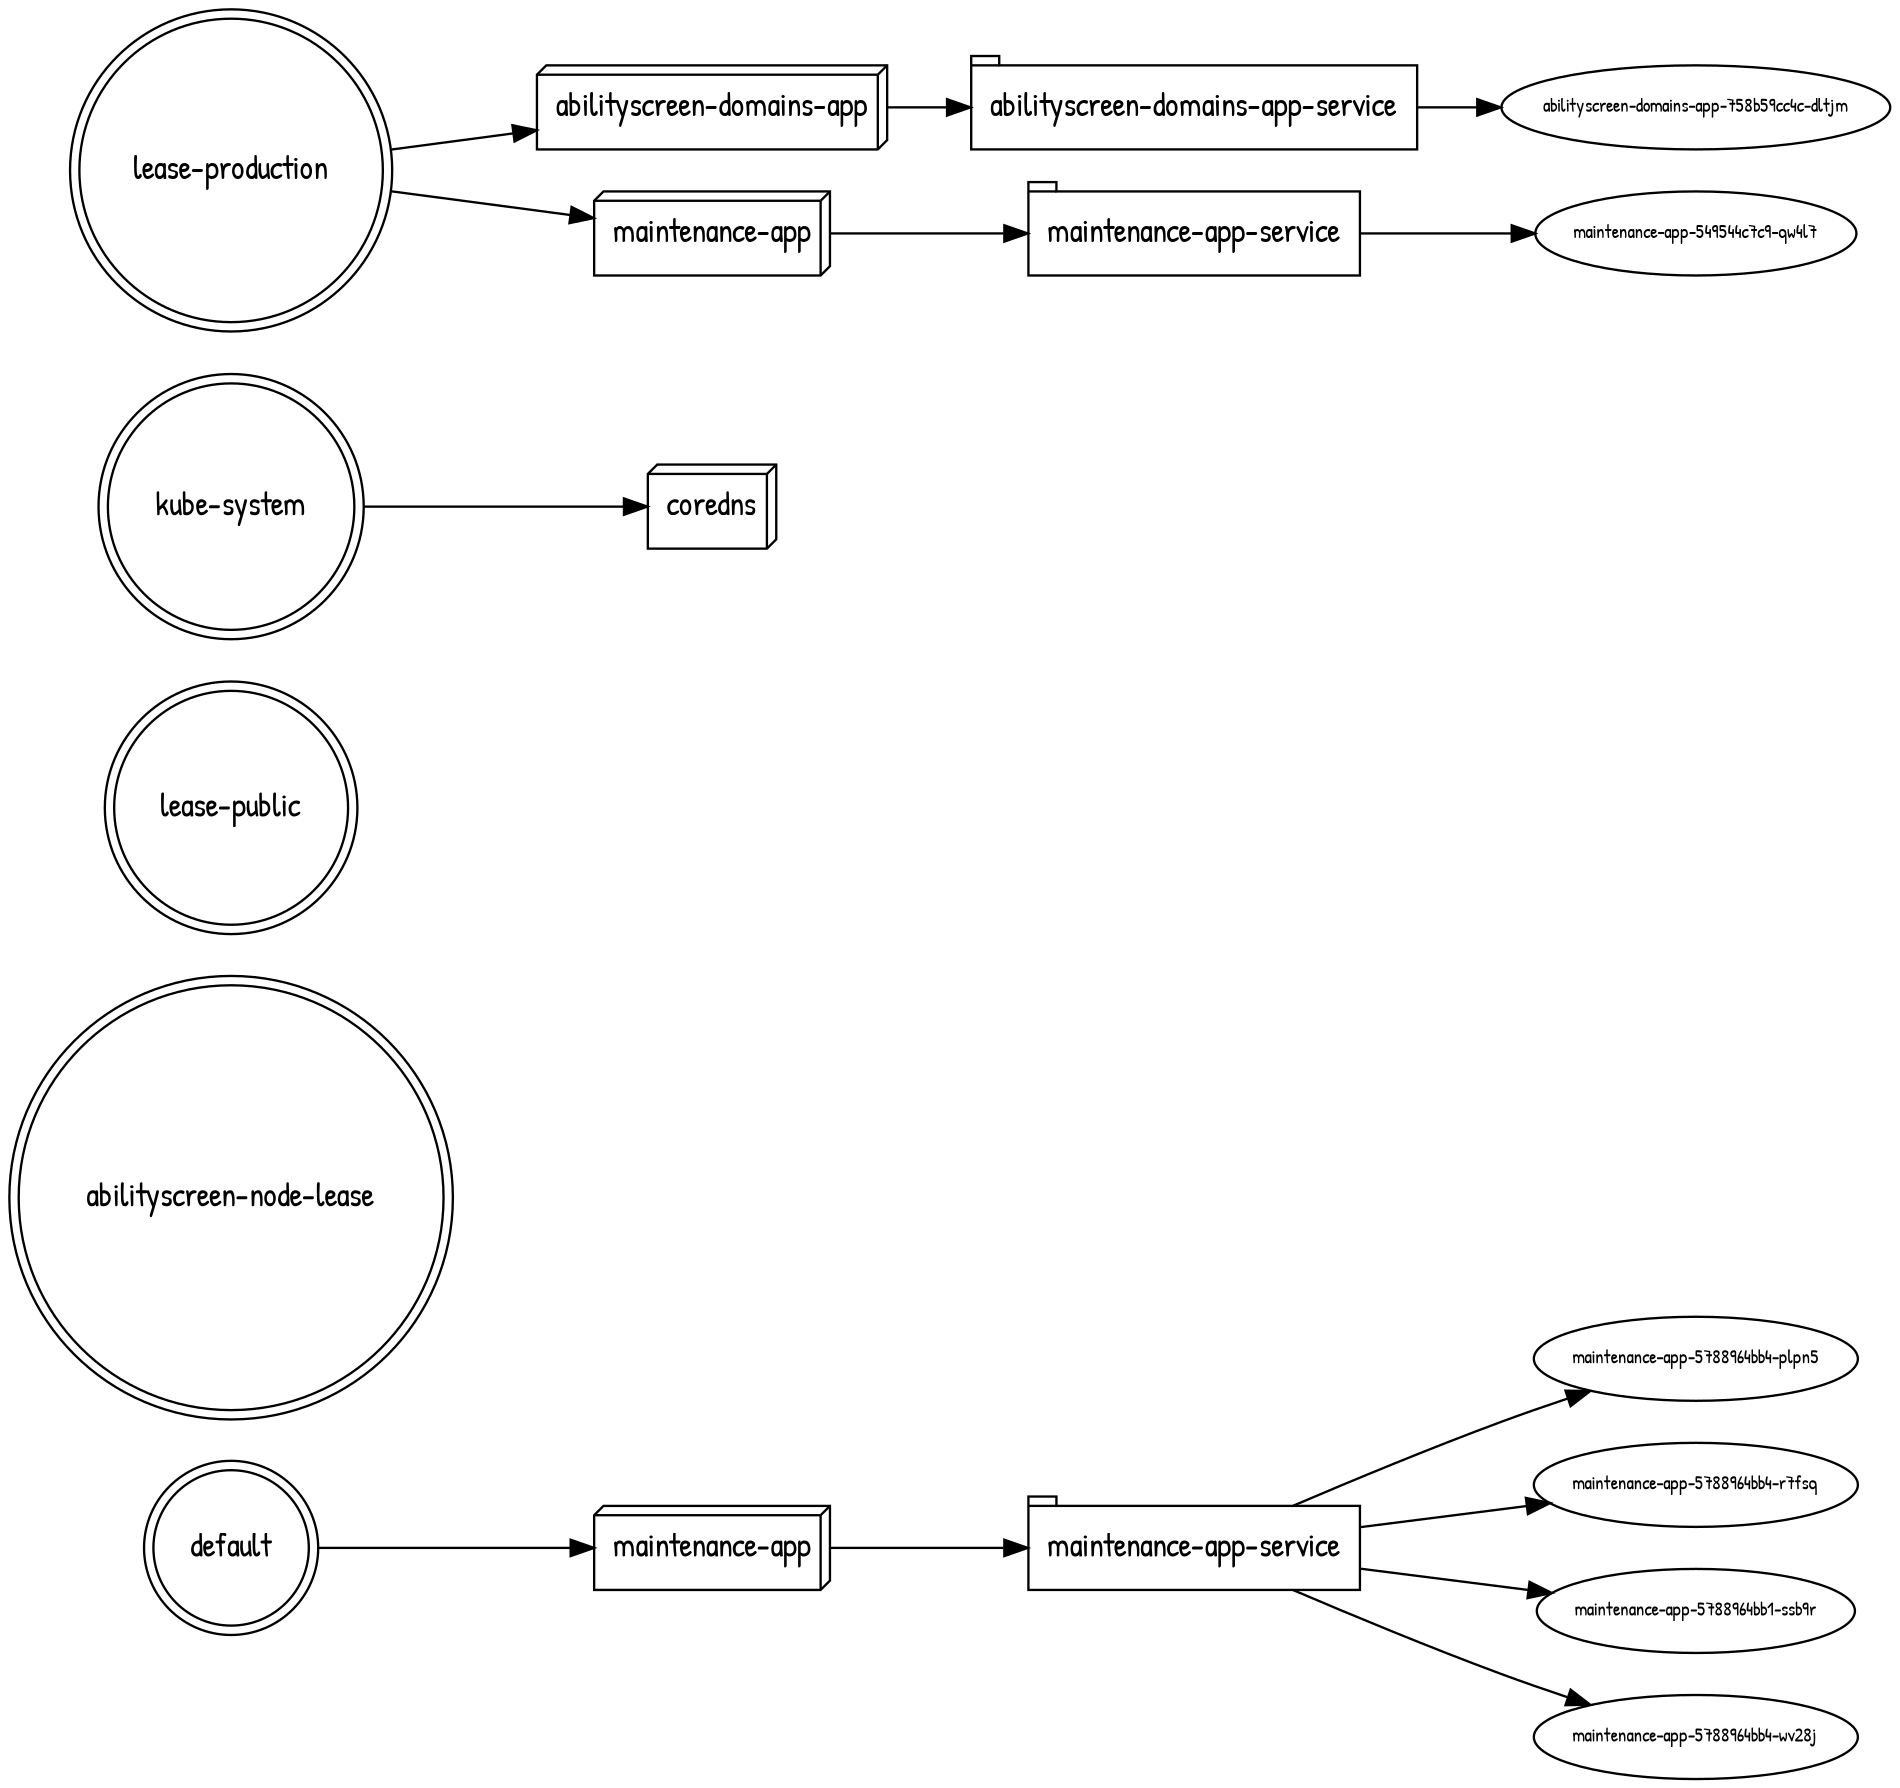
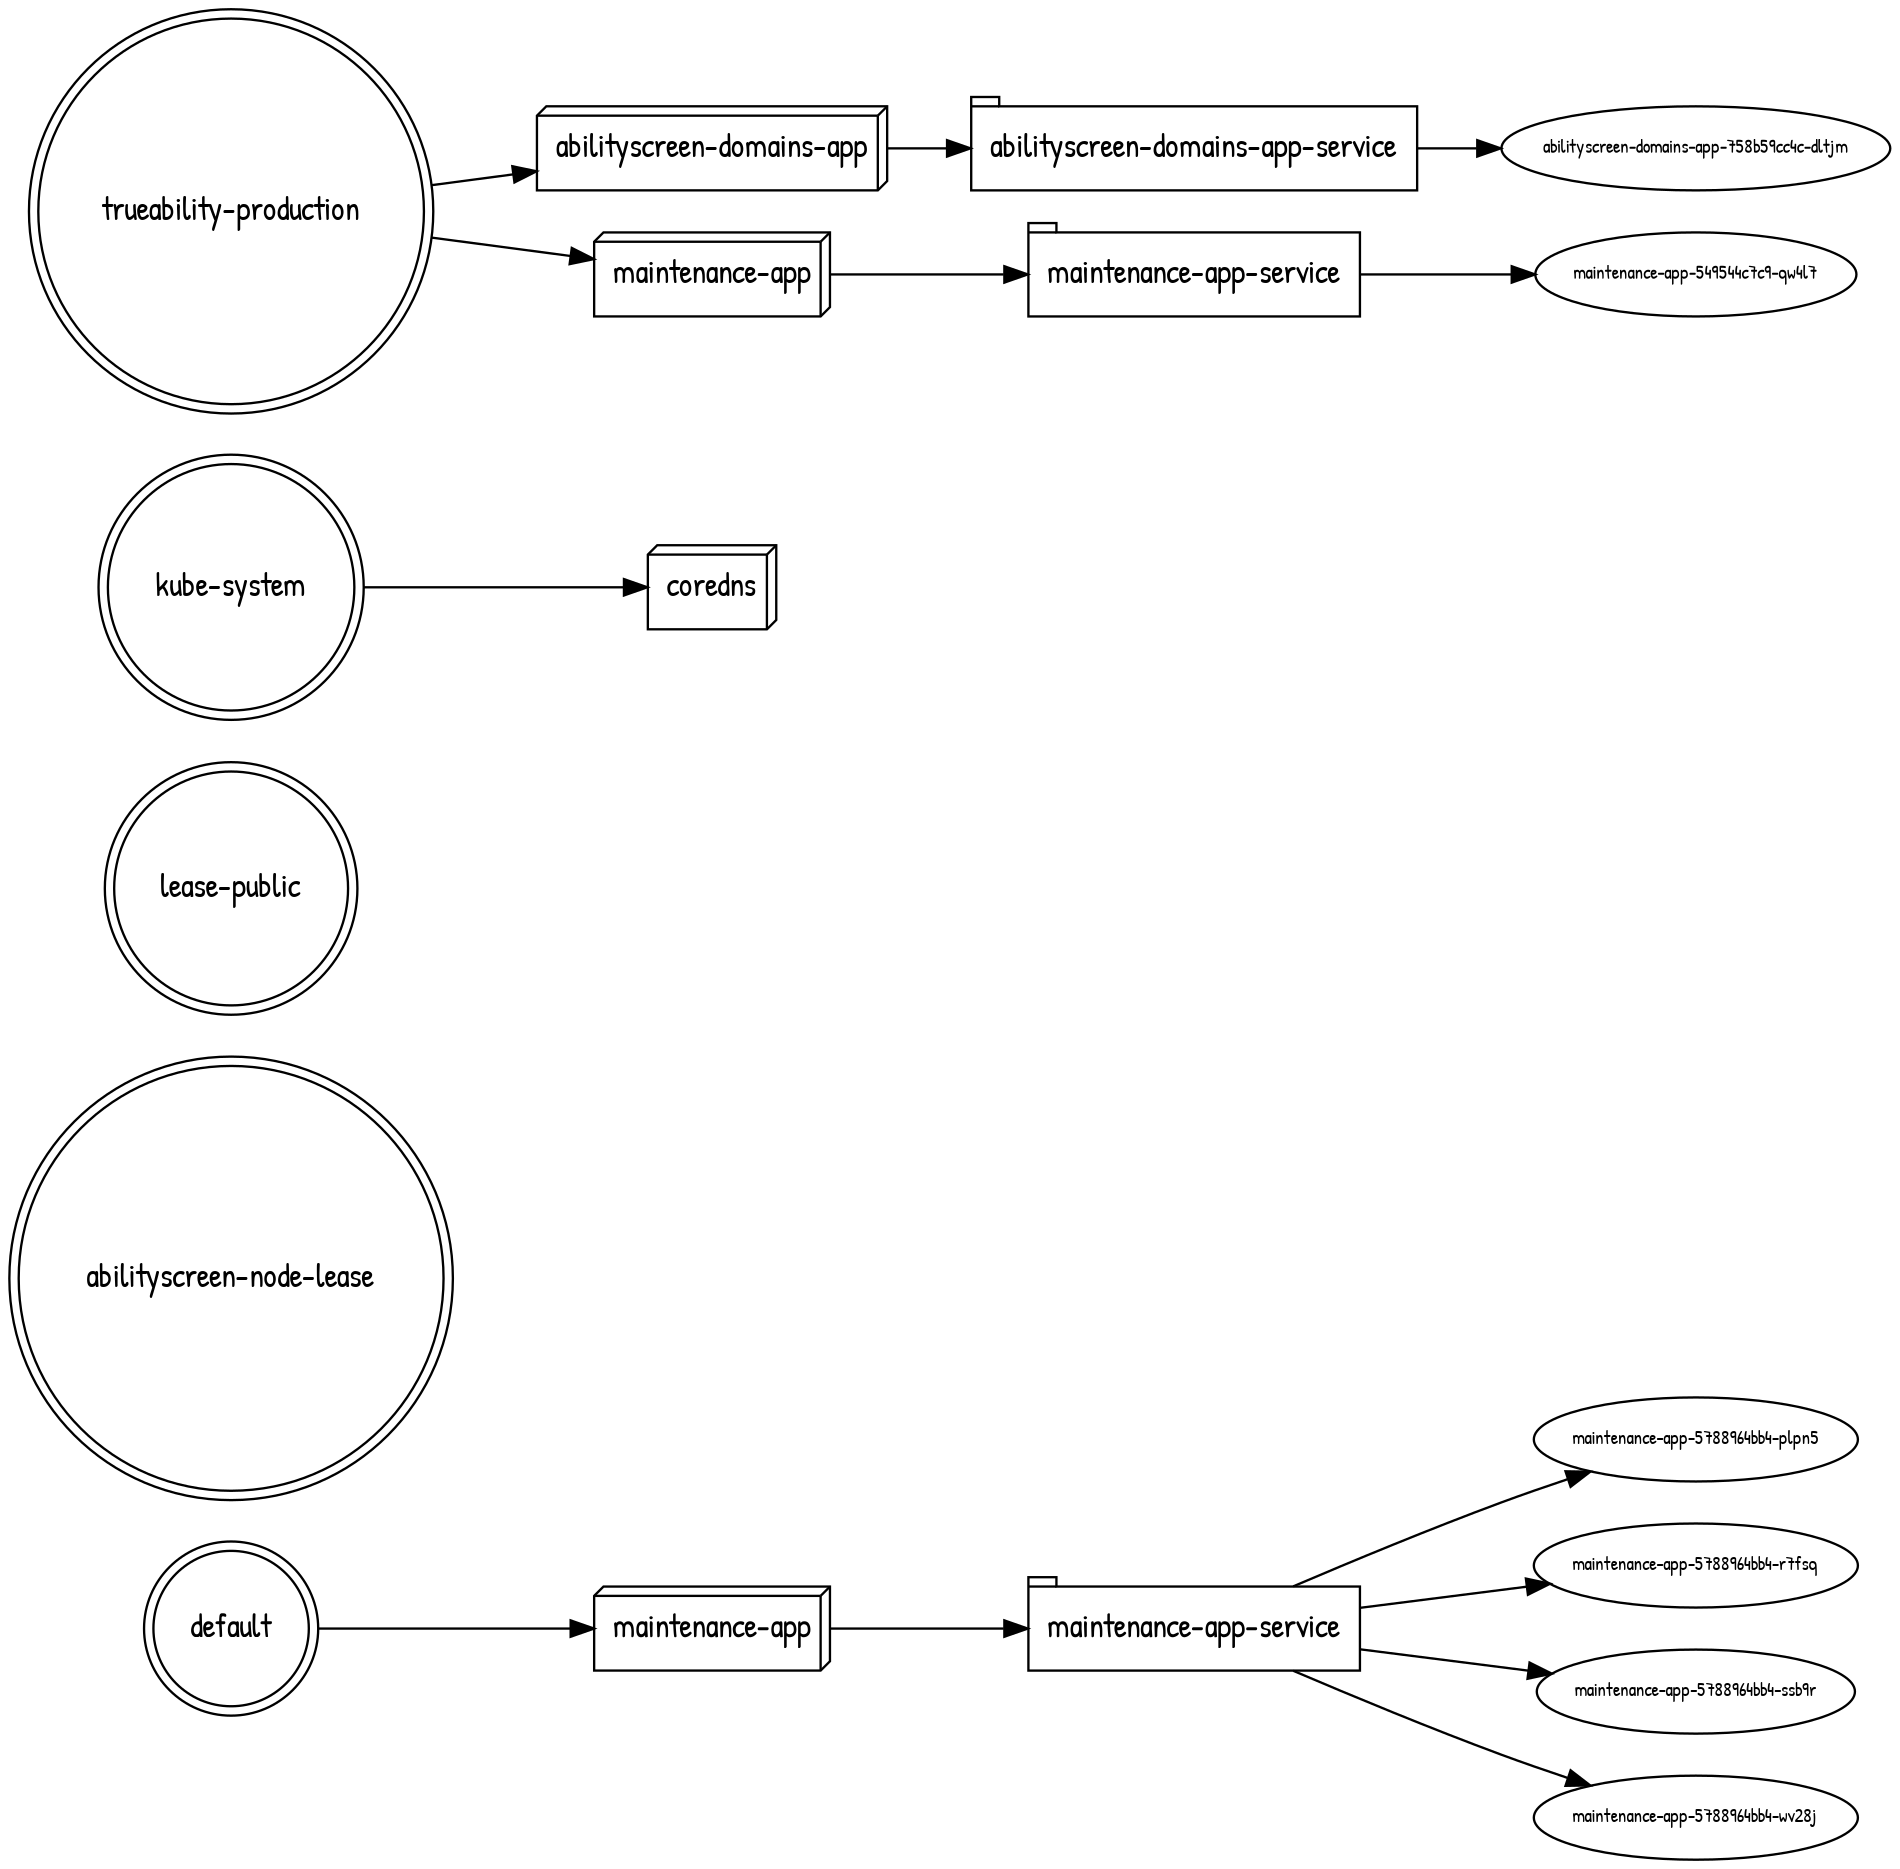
(231, 170) -> (231, 211)
(1696, 1611) -> (1696, 1692)
